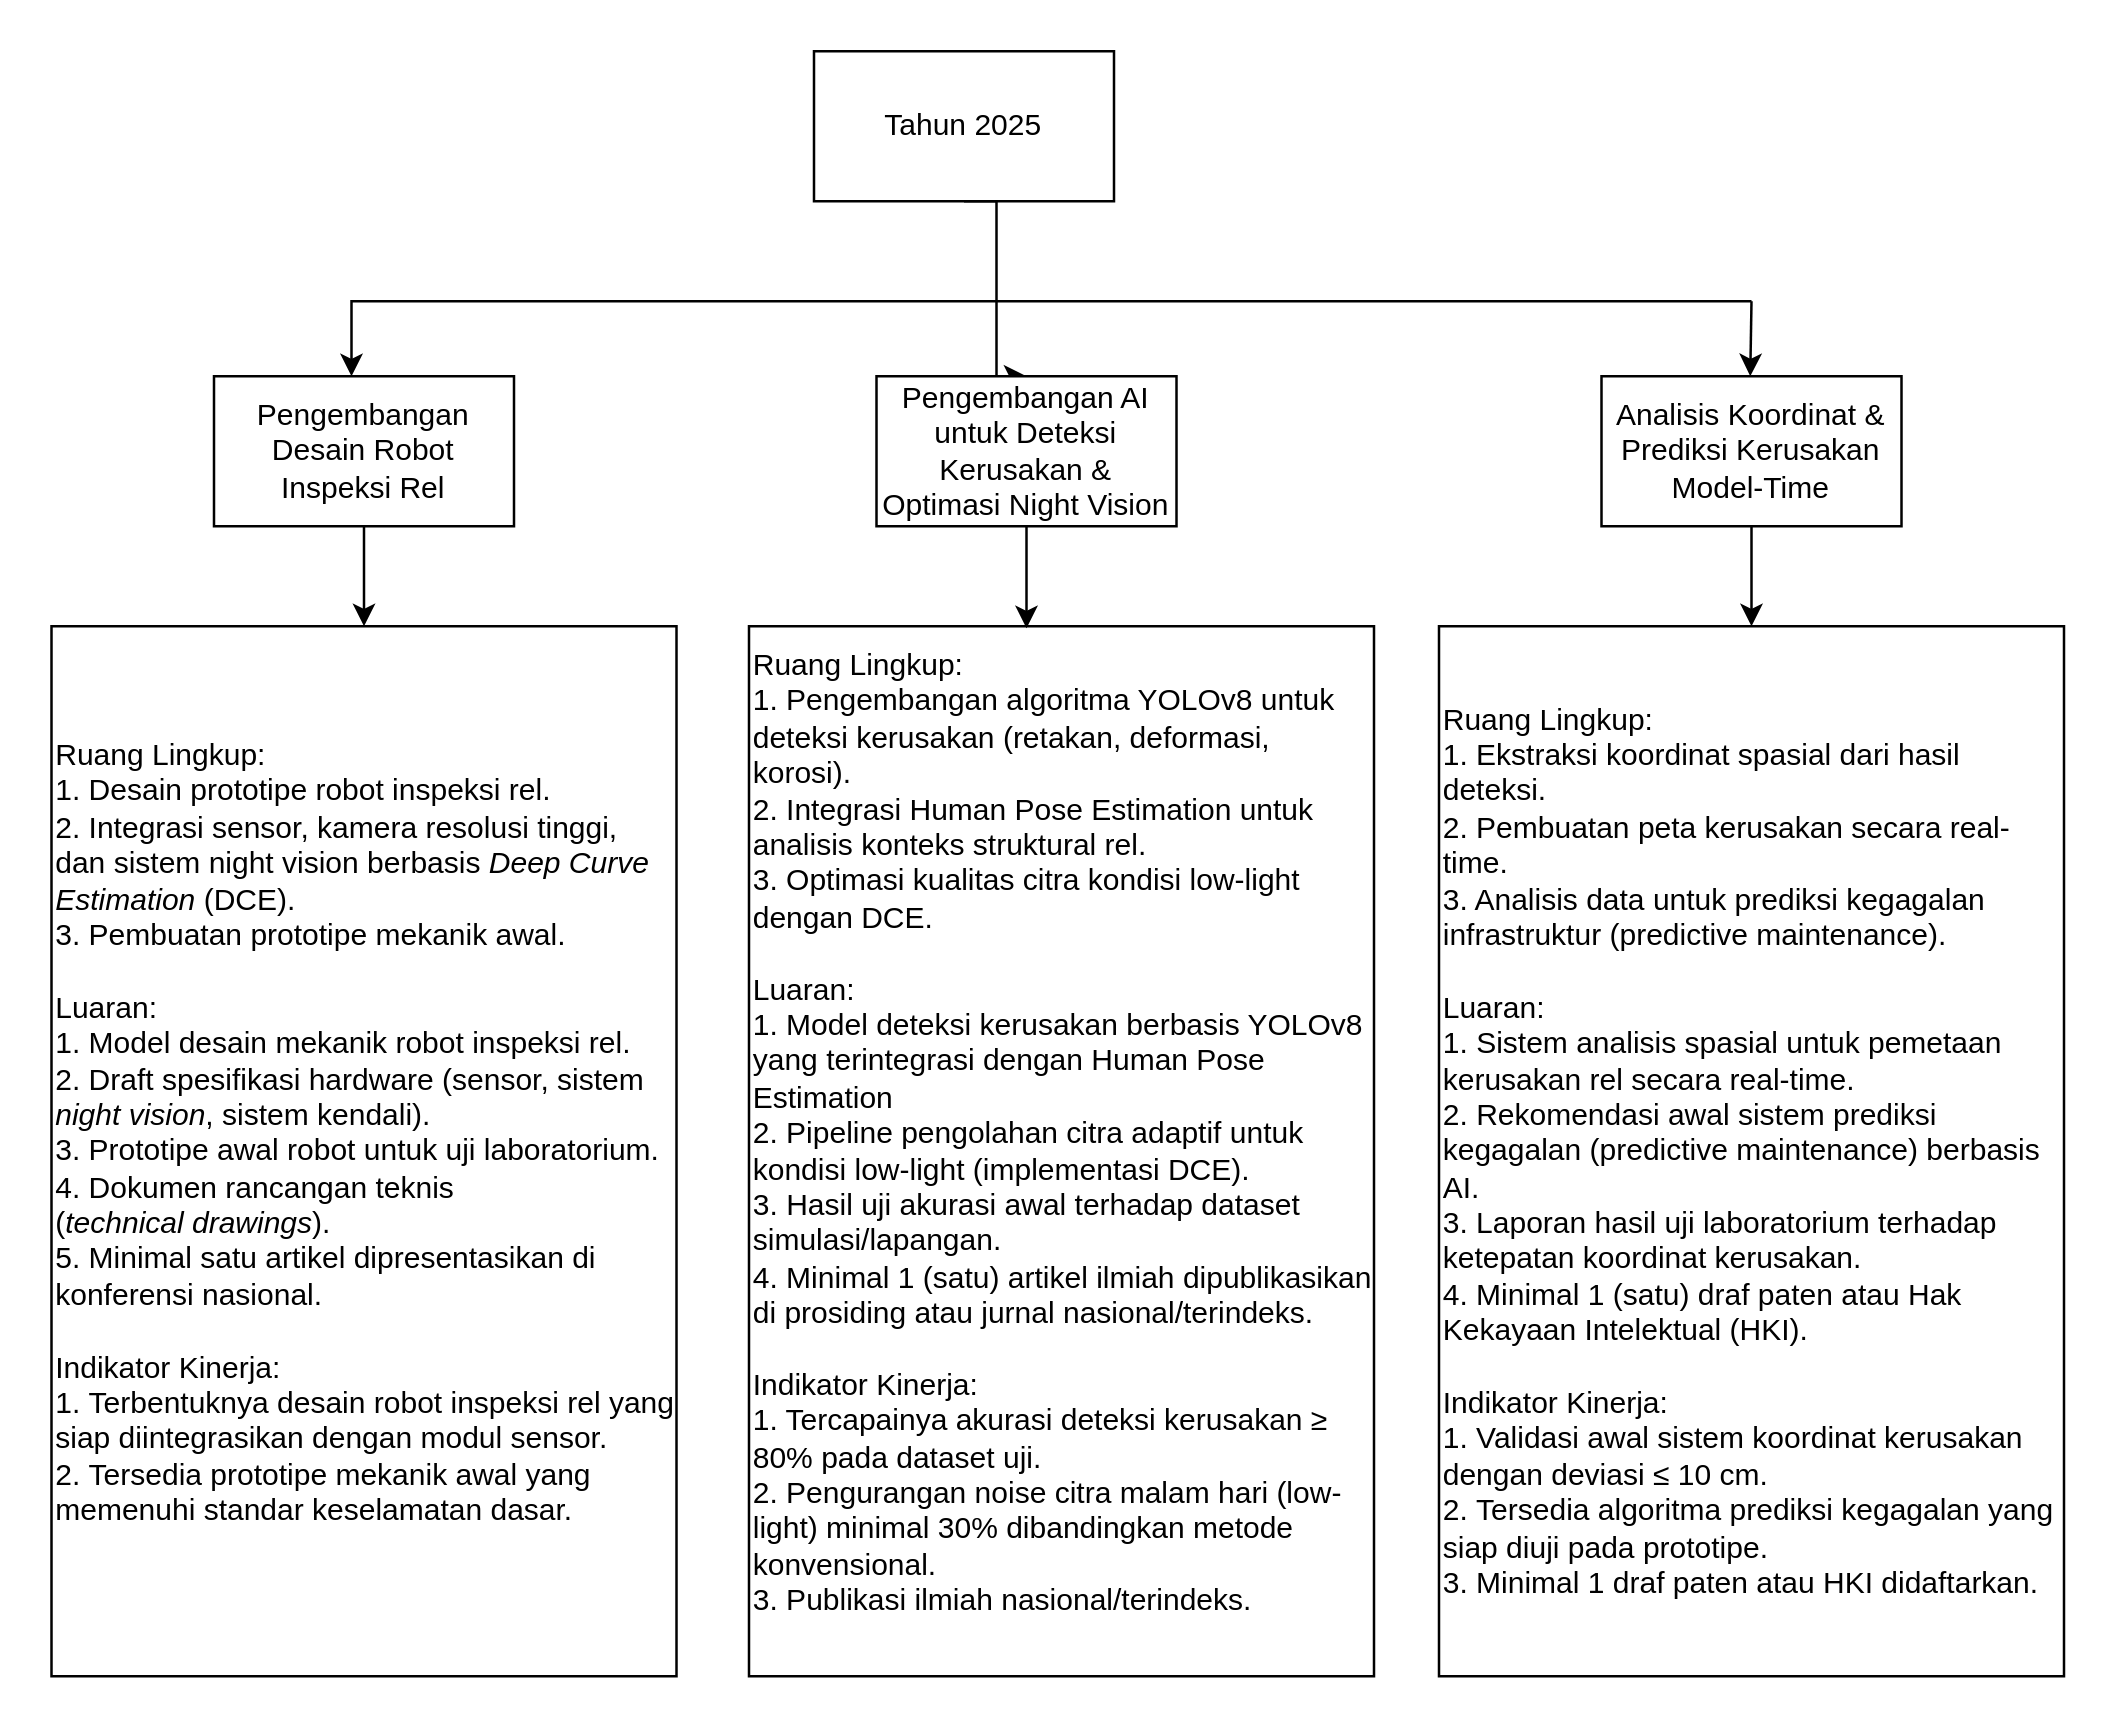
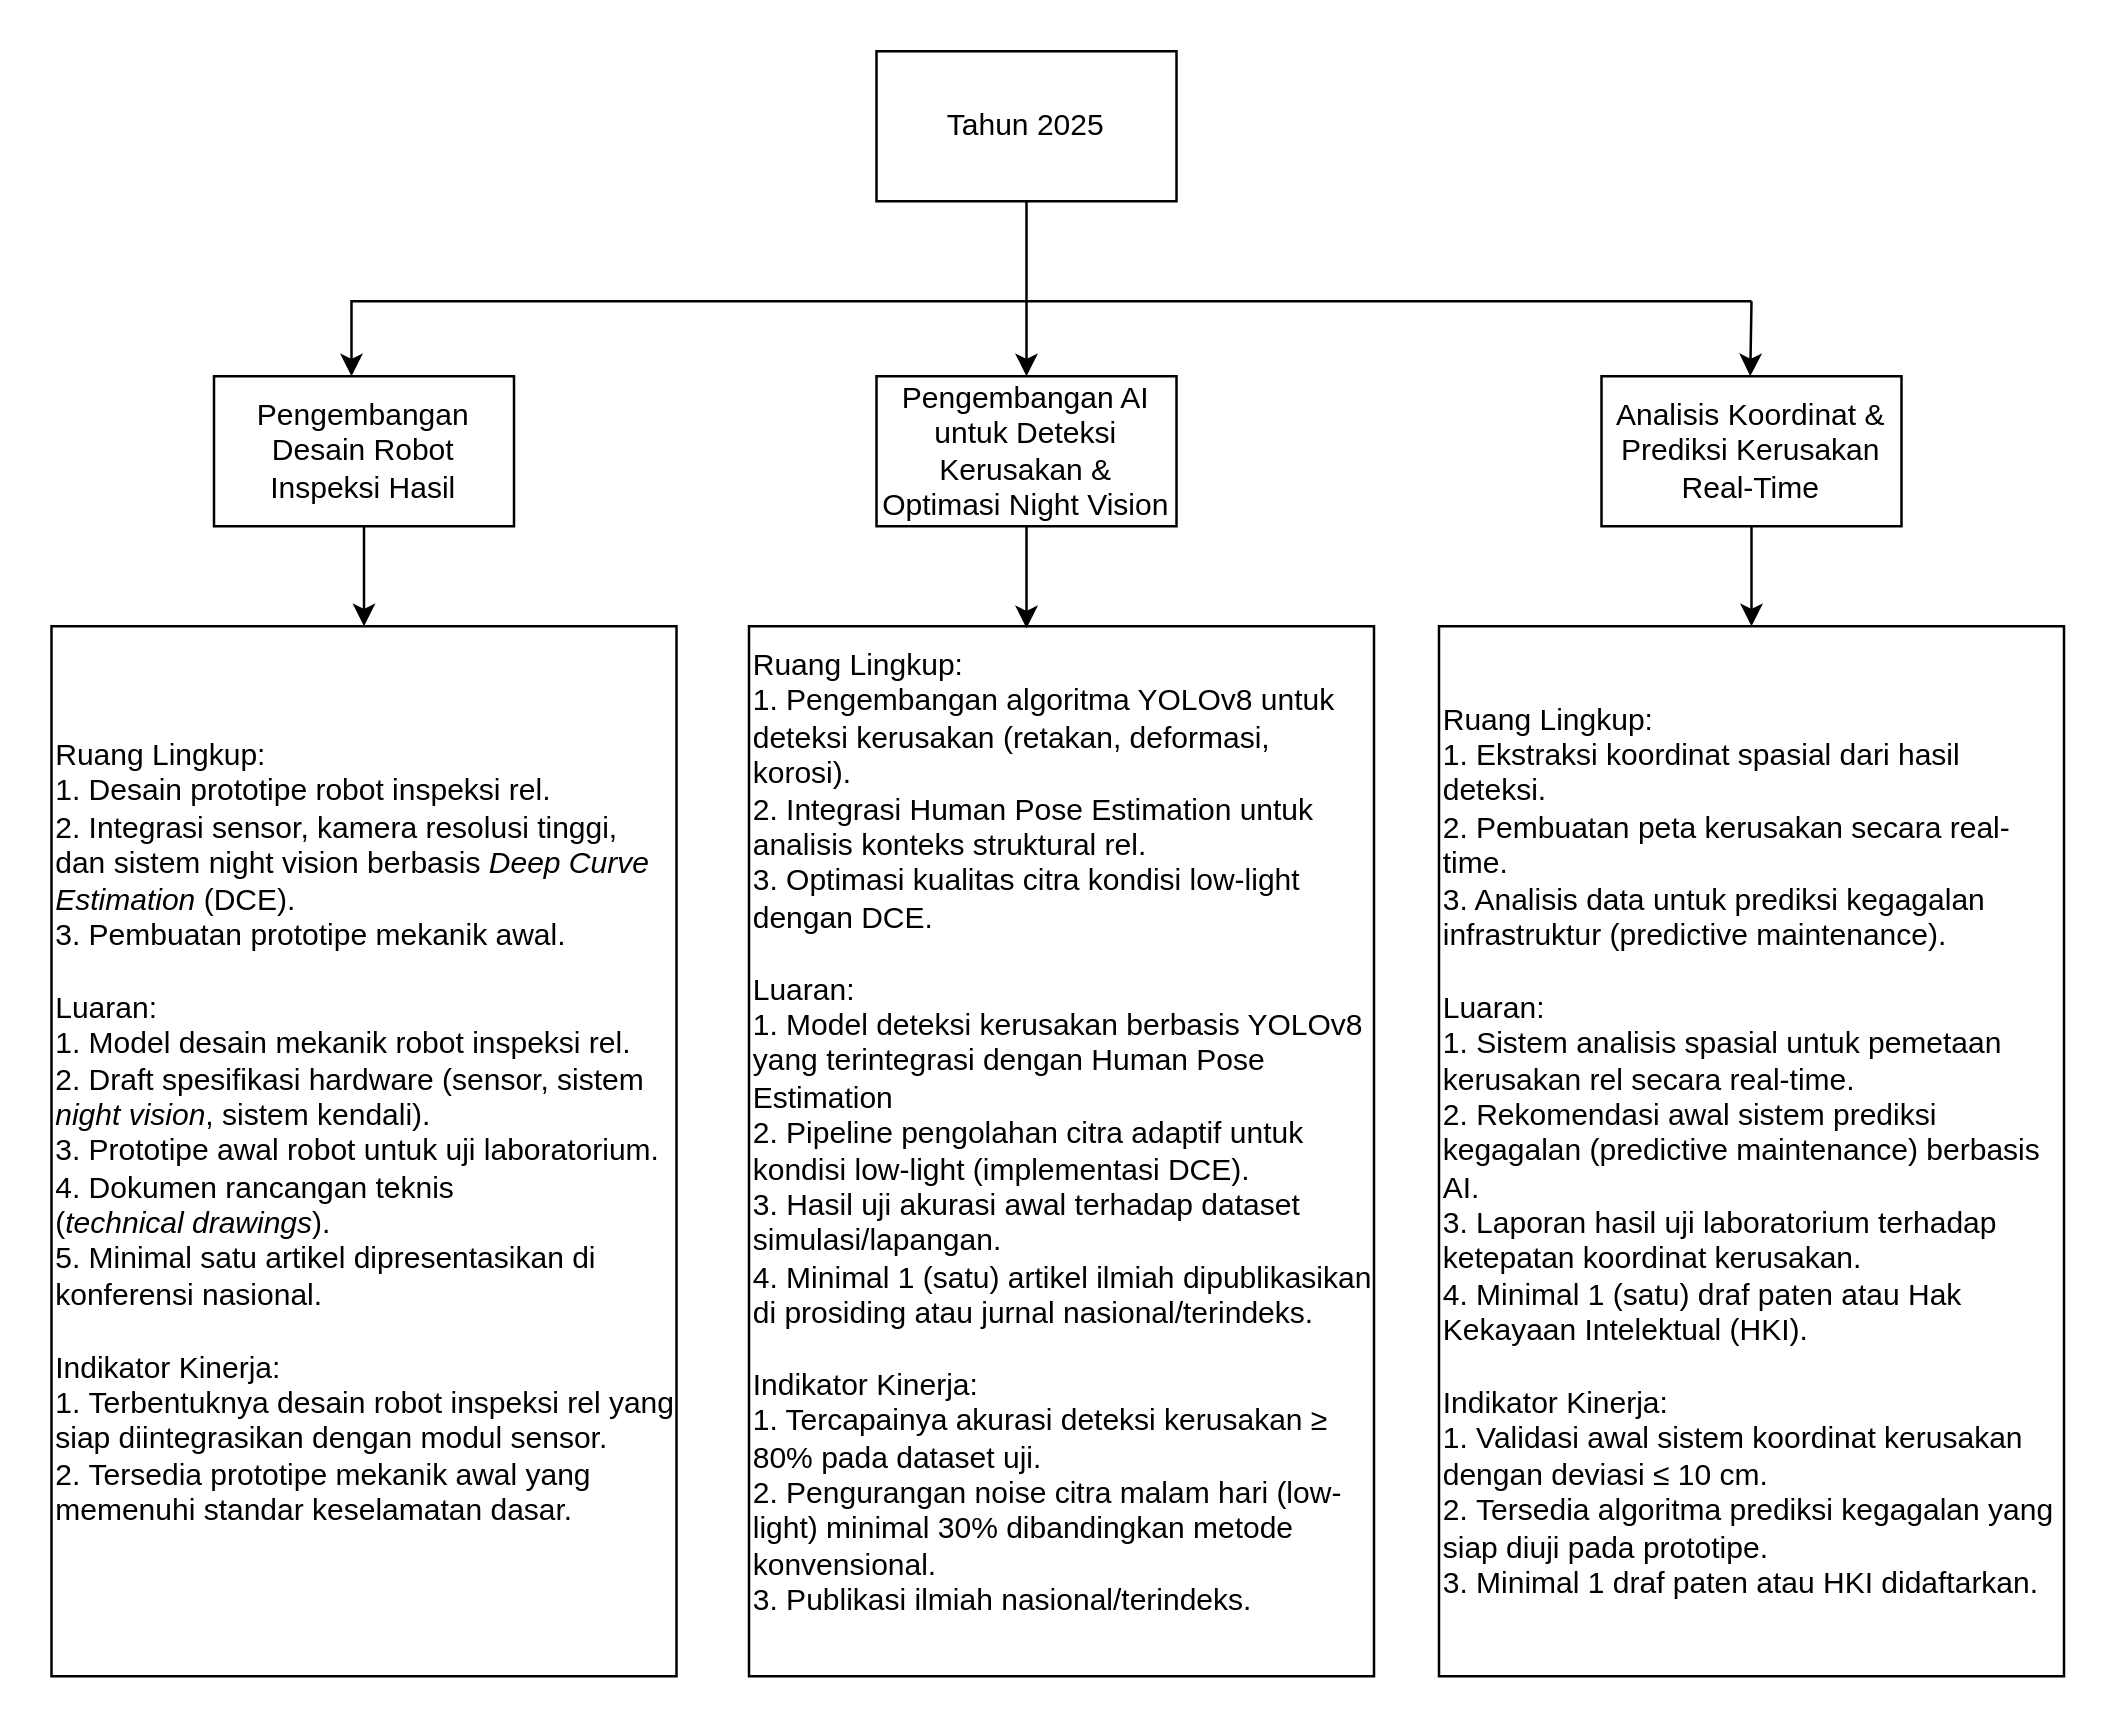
(964, 126) -> (1026, 126)
(364, 451) -> (364, 451)
(1751, 451) -> (1751, 451)
